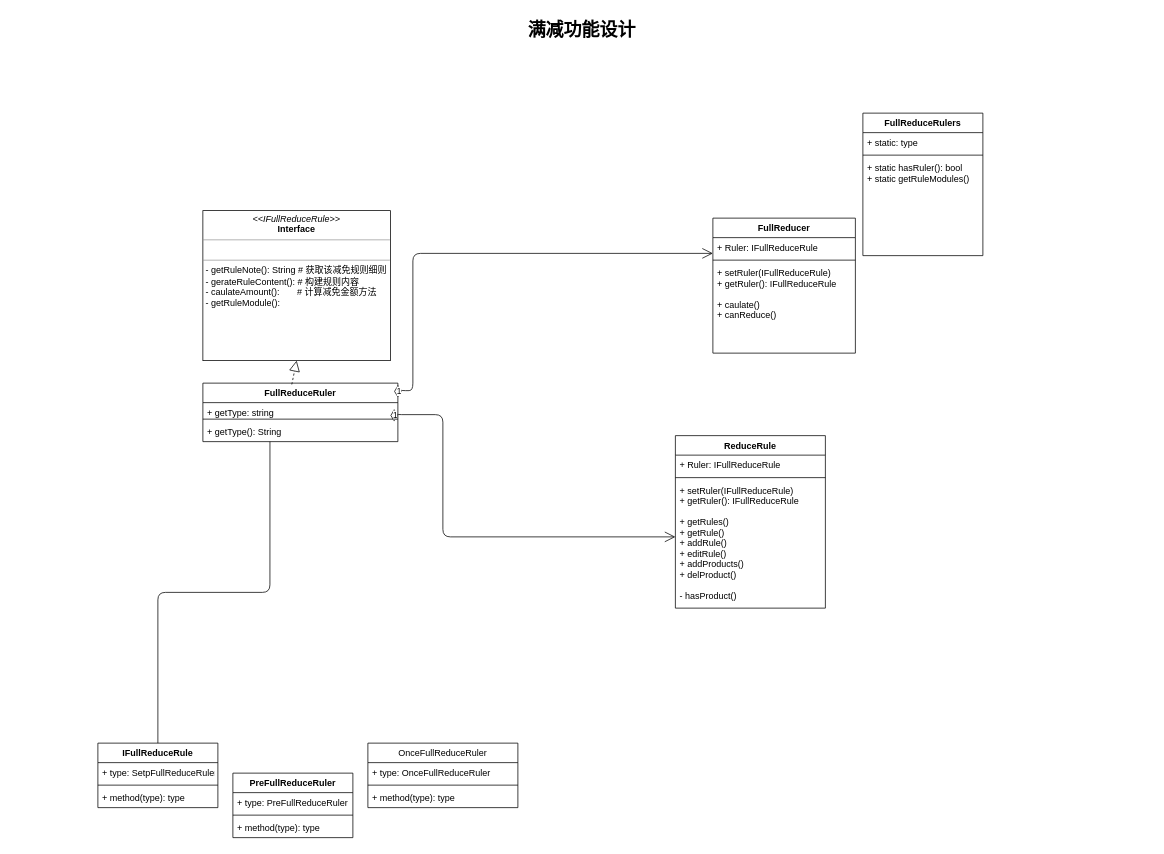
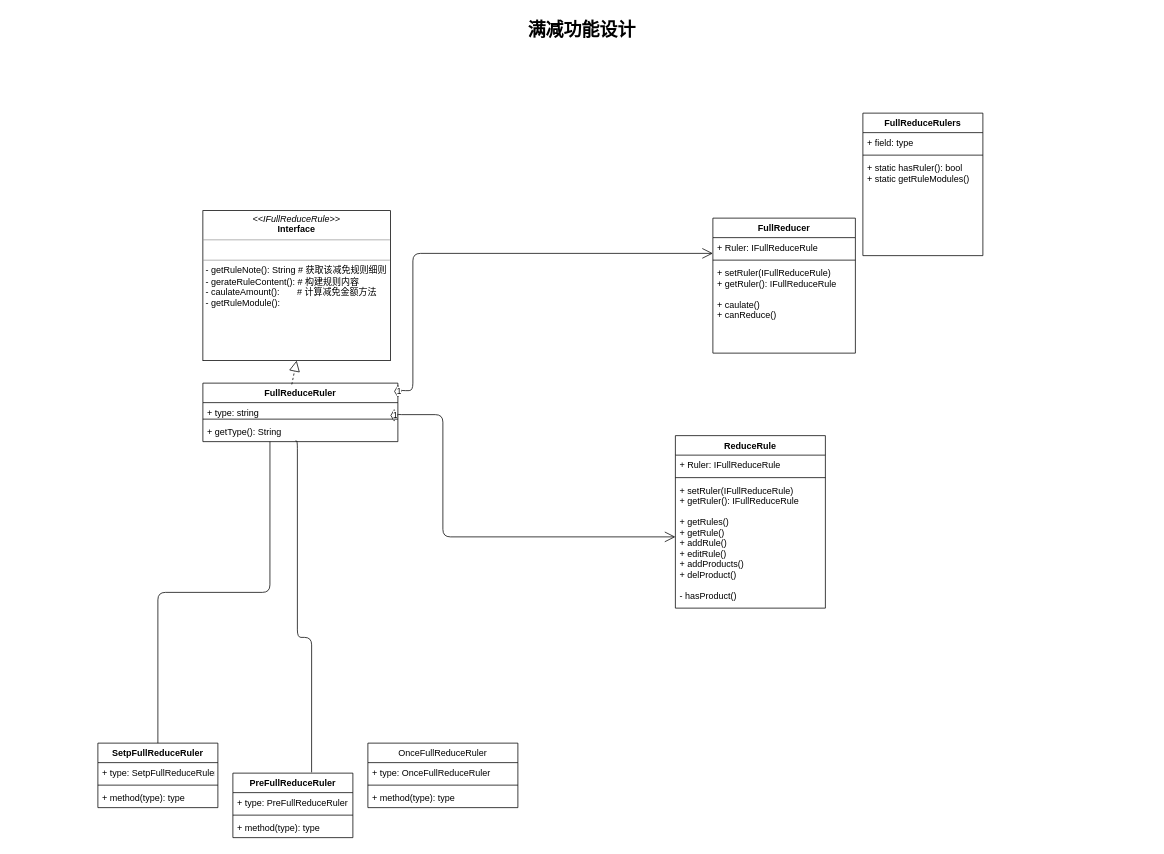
(898, 143) -> (894, 143)
(245, 413) -> (238, 413)
none -> (297, 612)
(158, 753) -> (158, 753)
